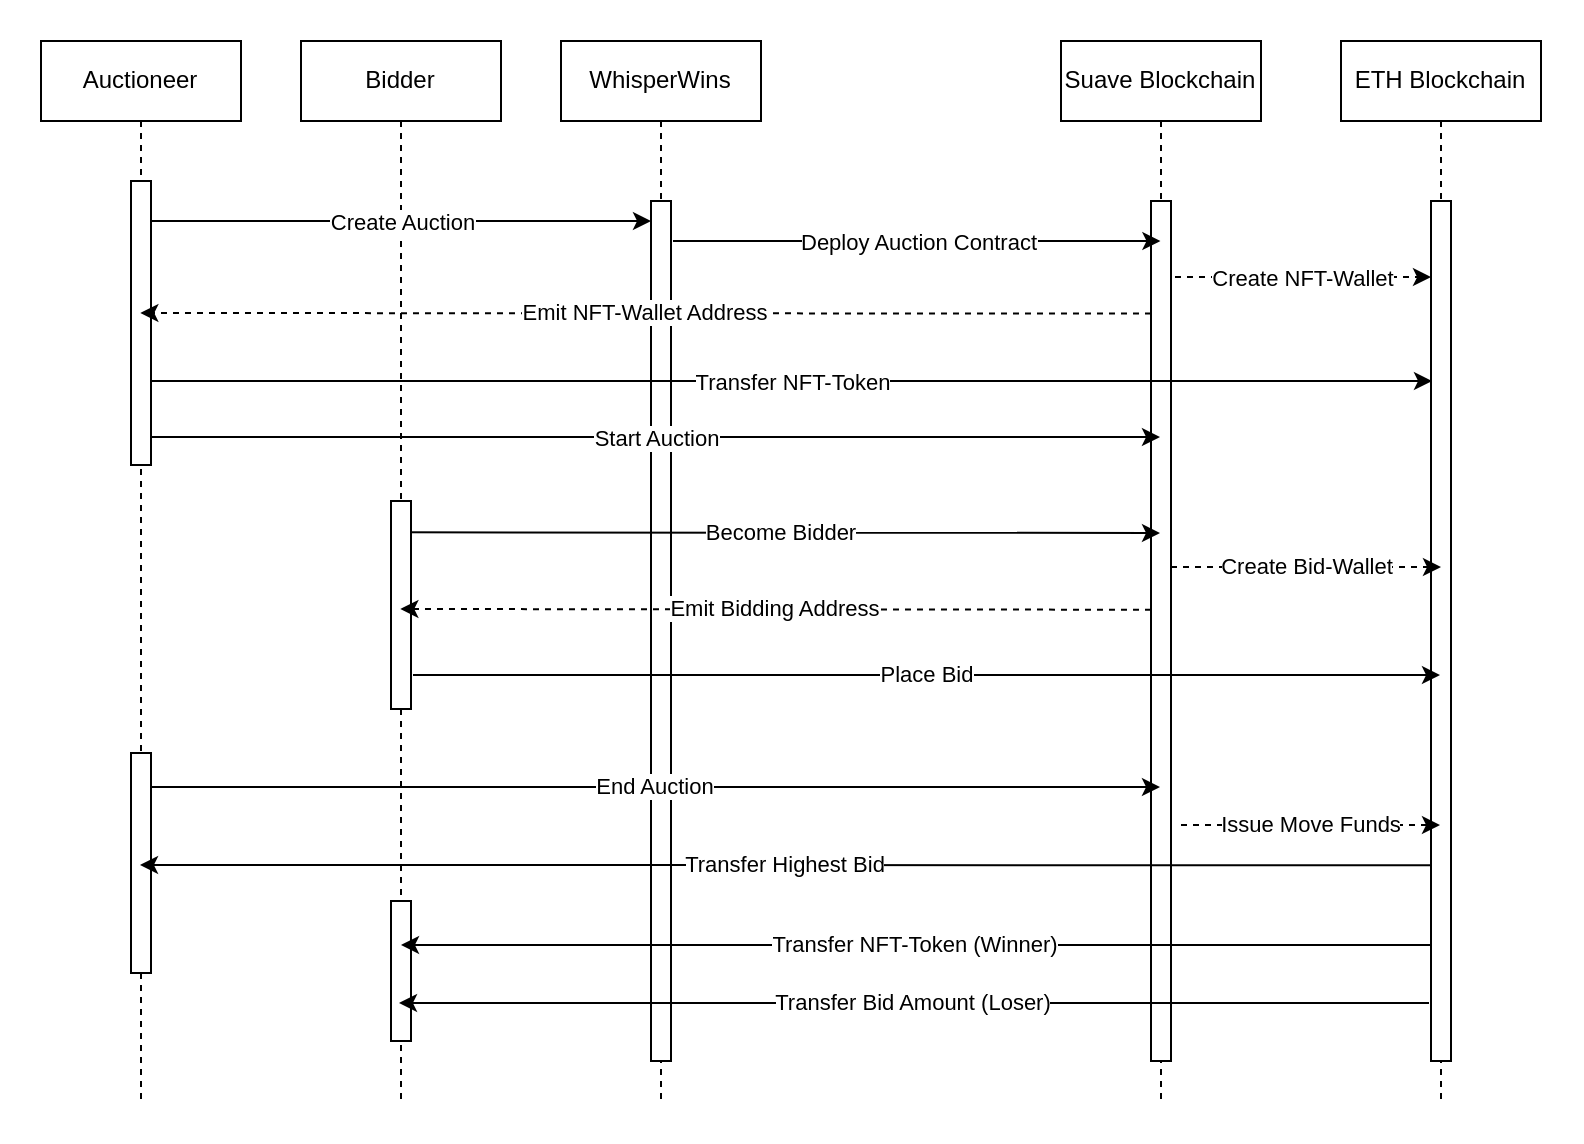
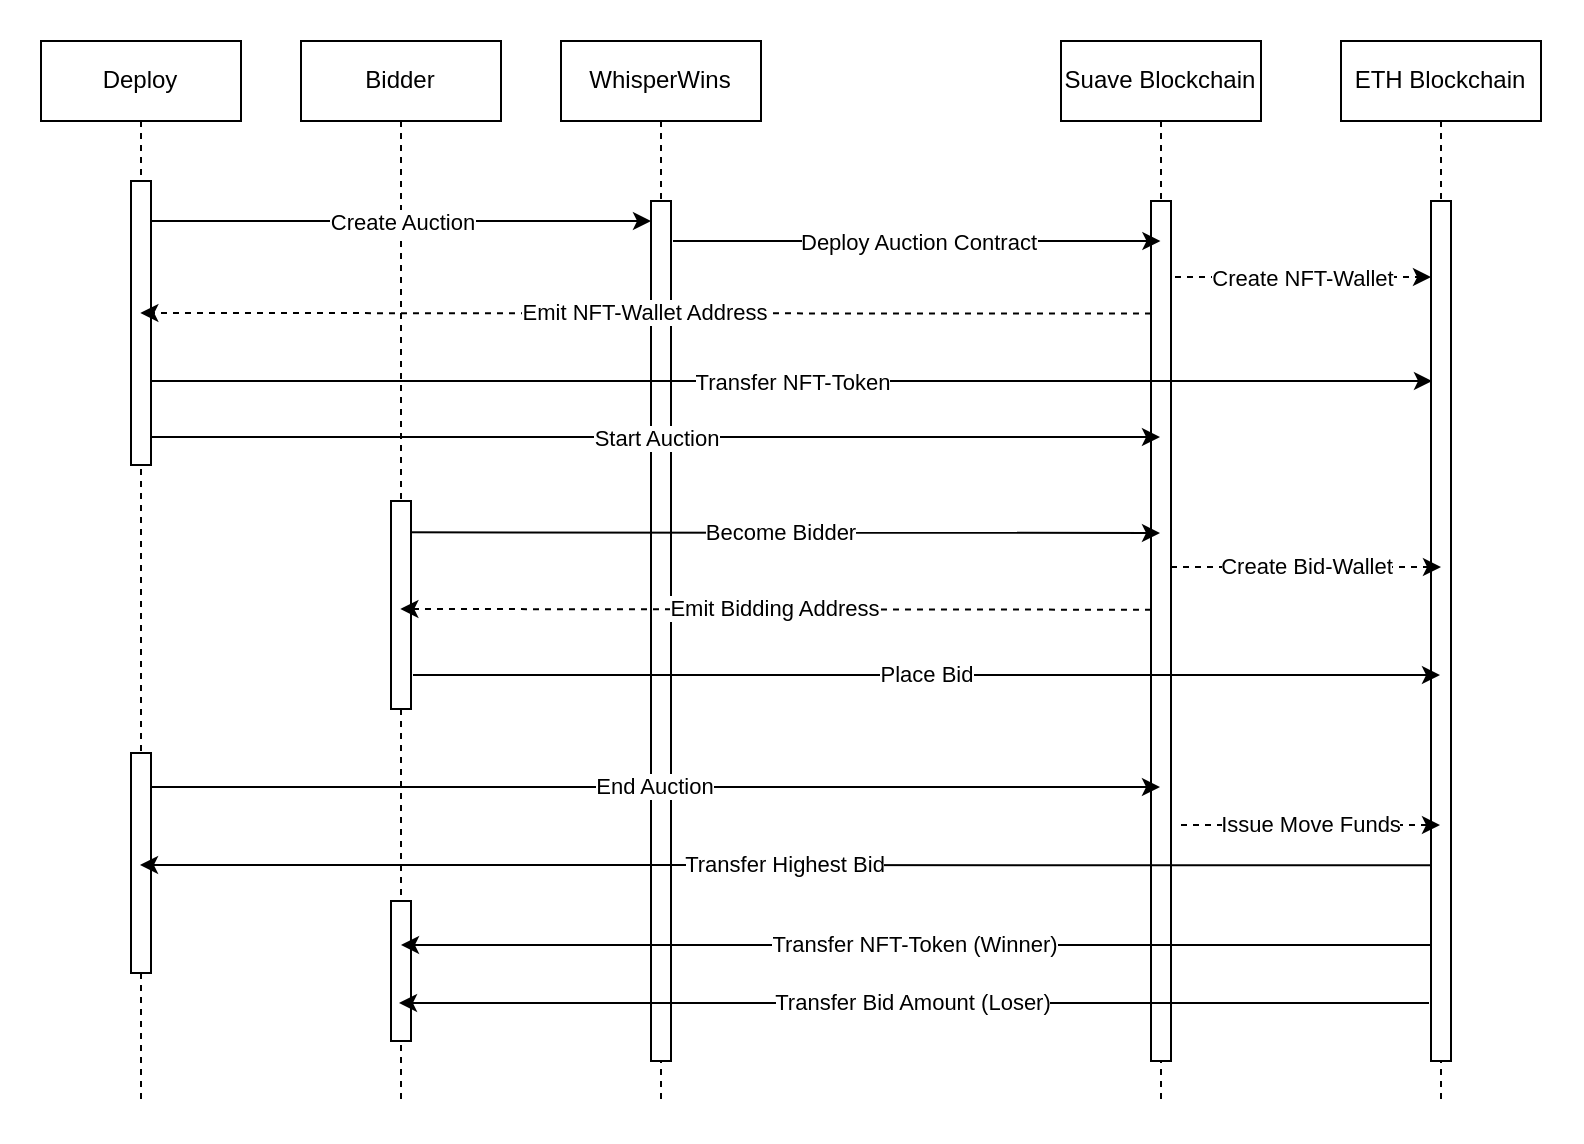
(141, 81) -> (141, 81)
